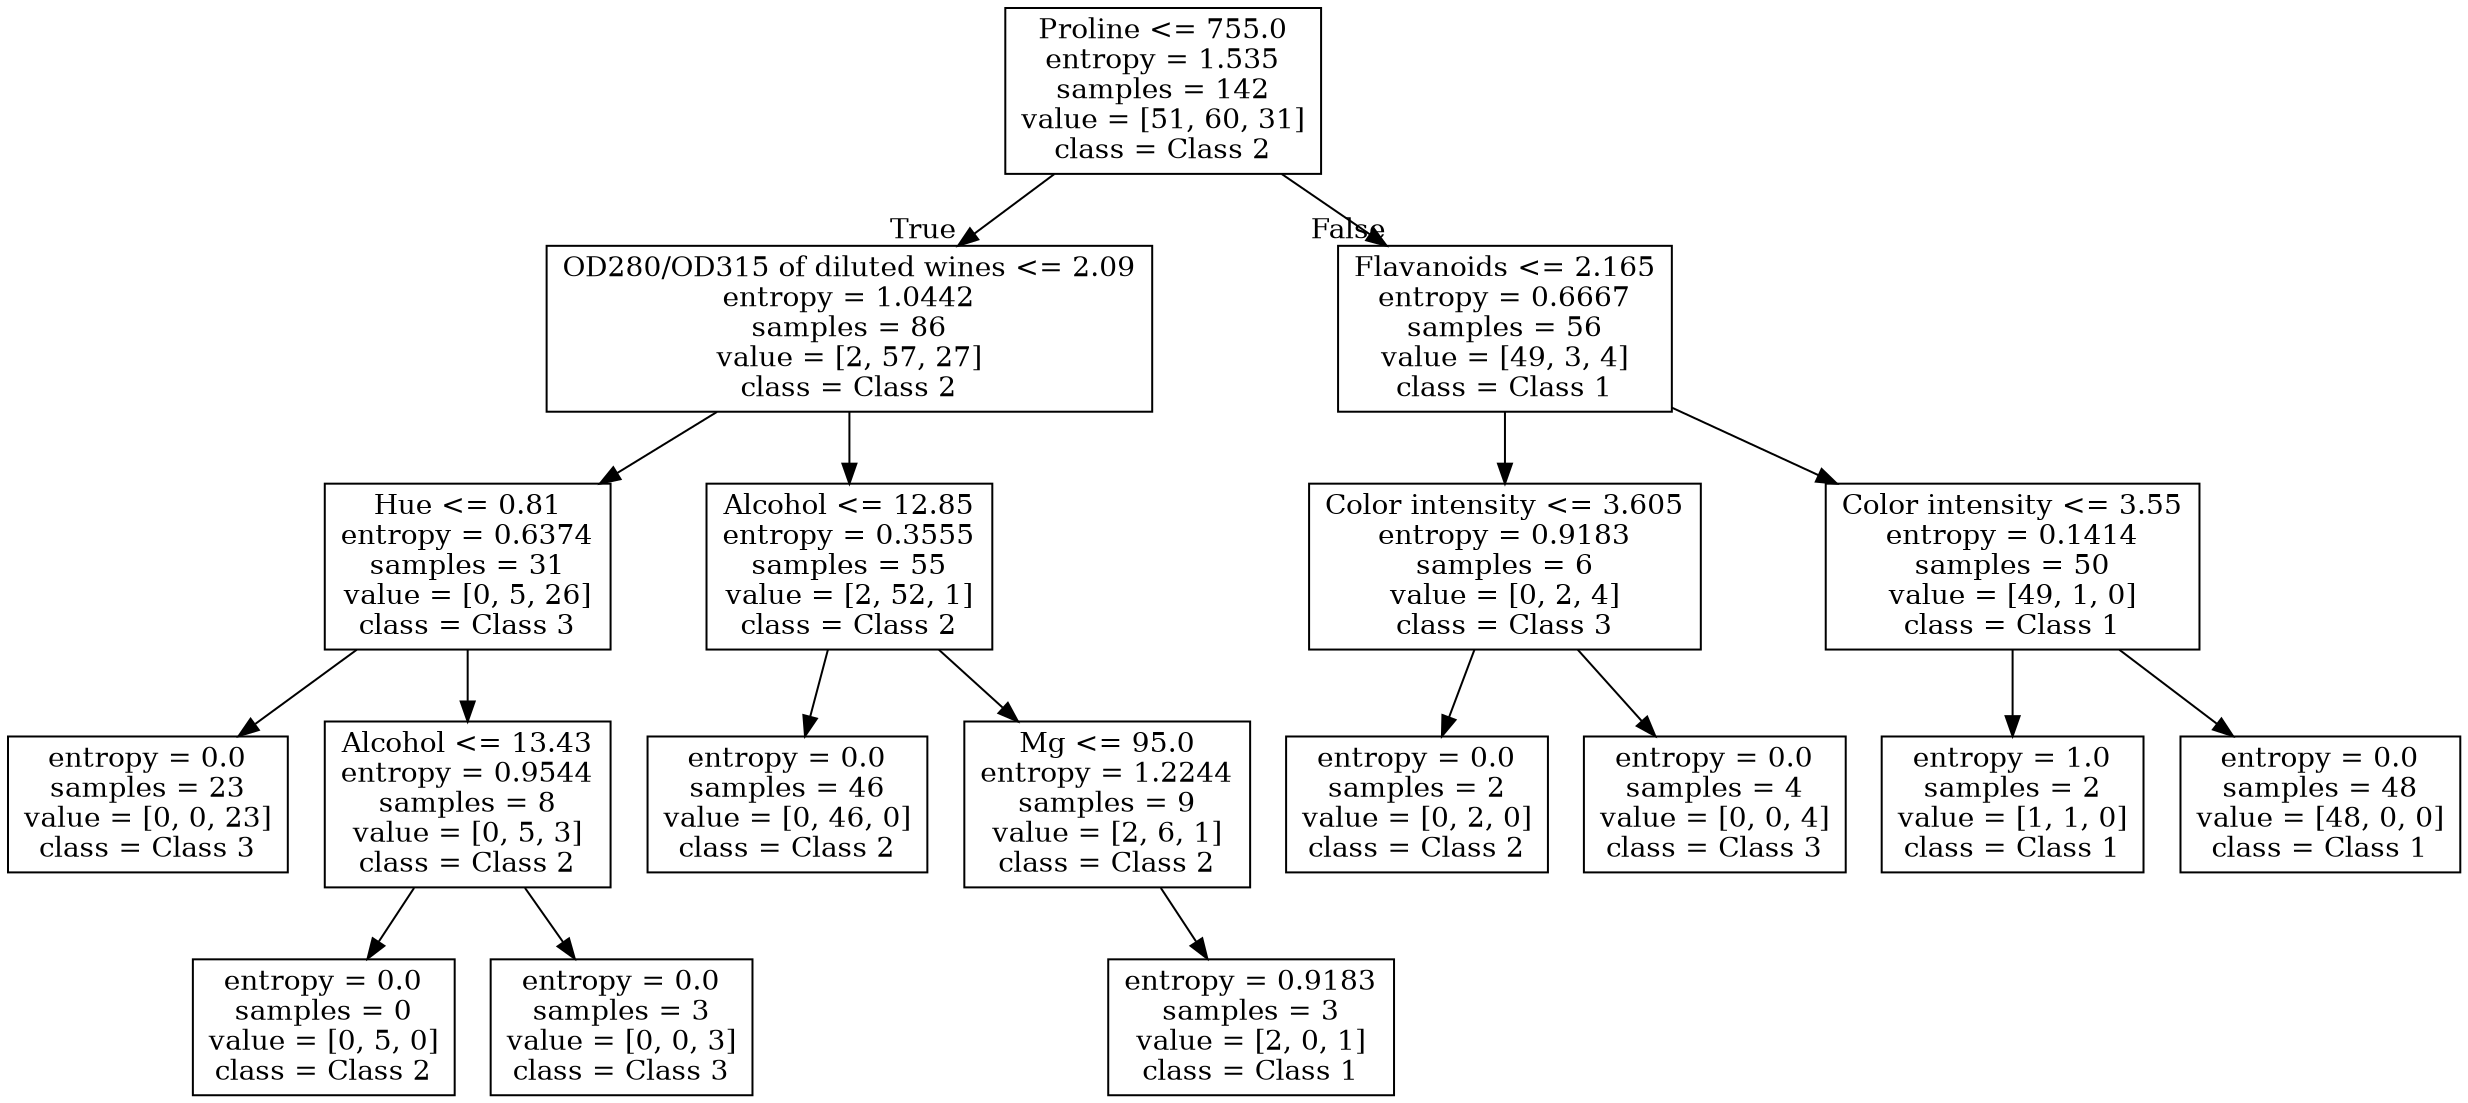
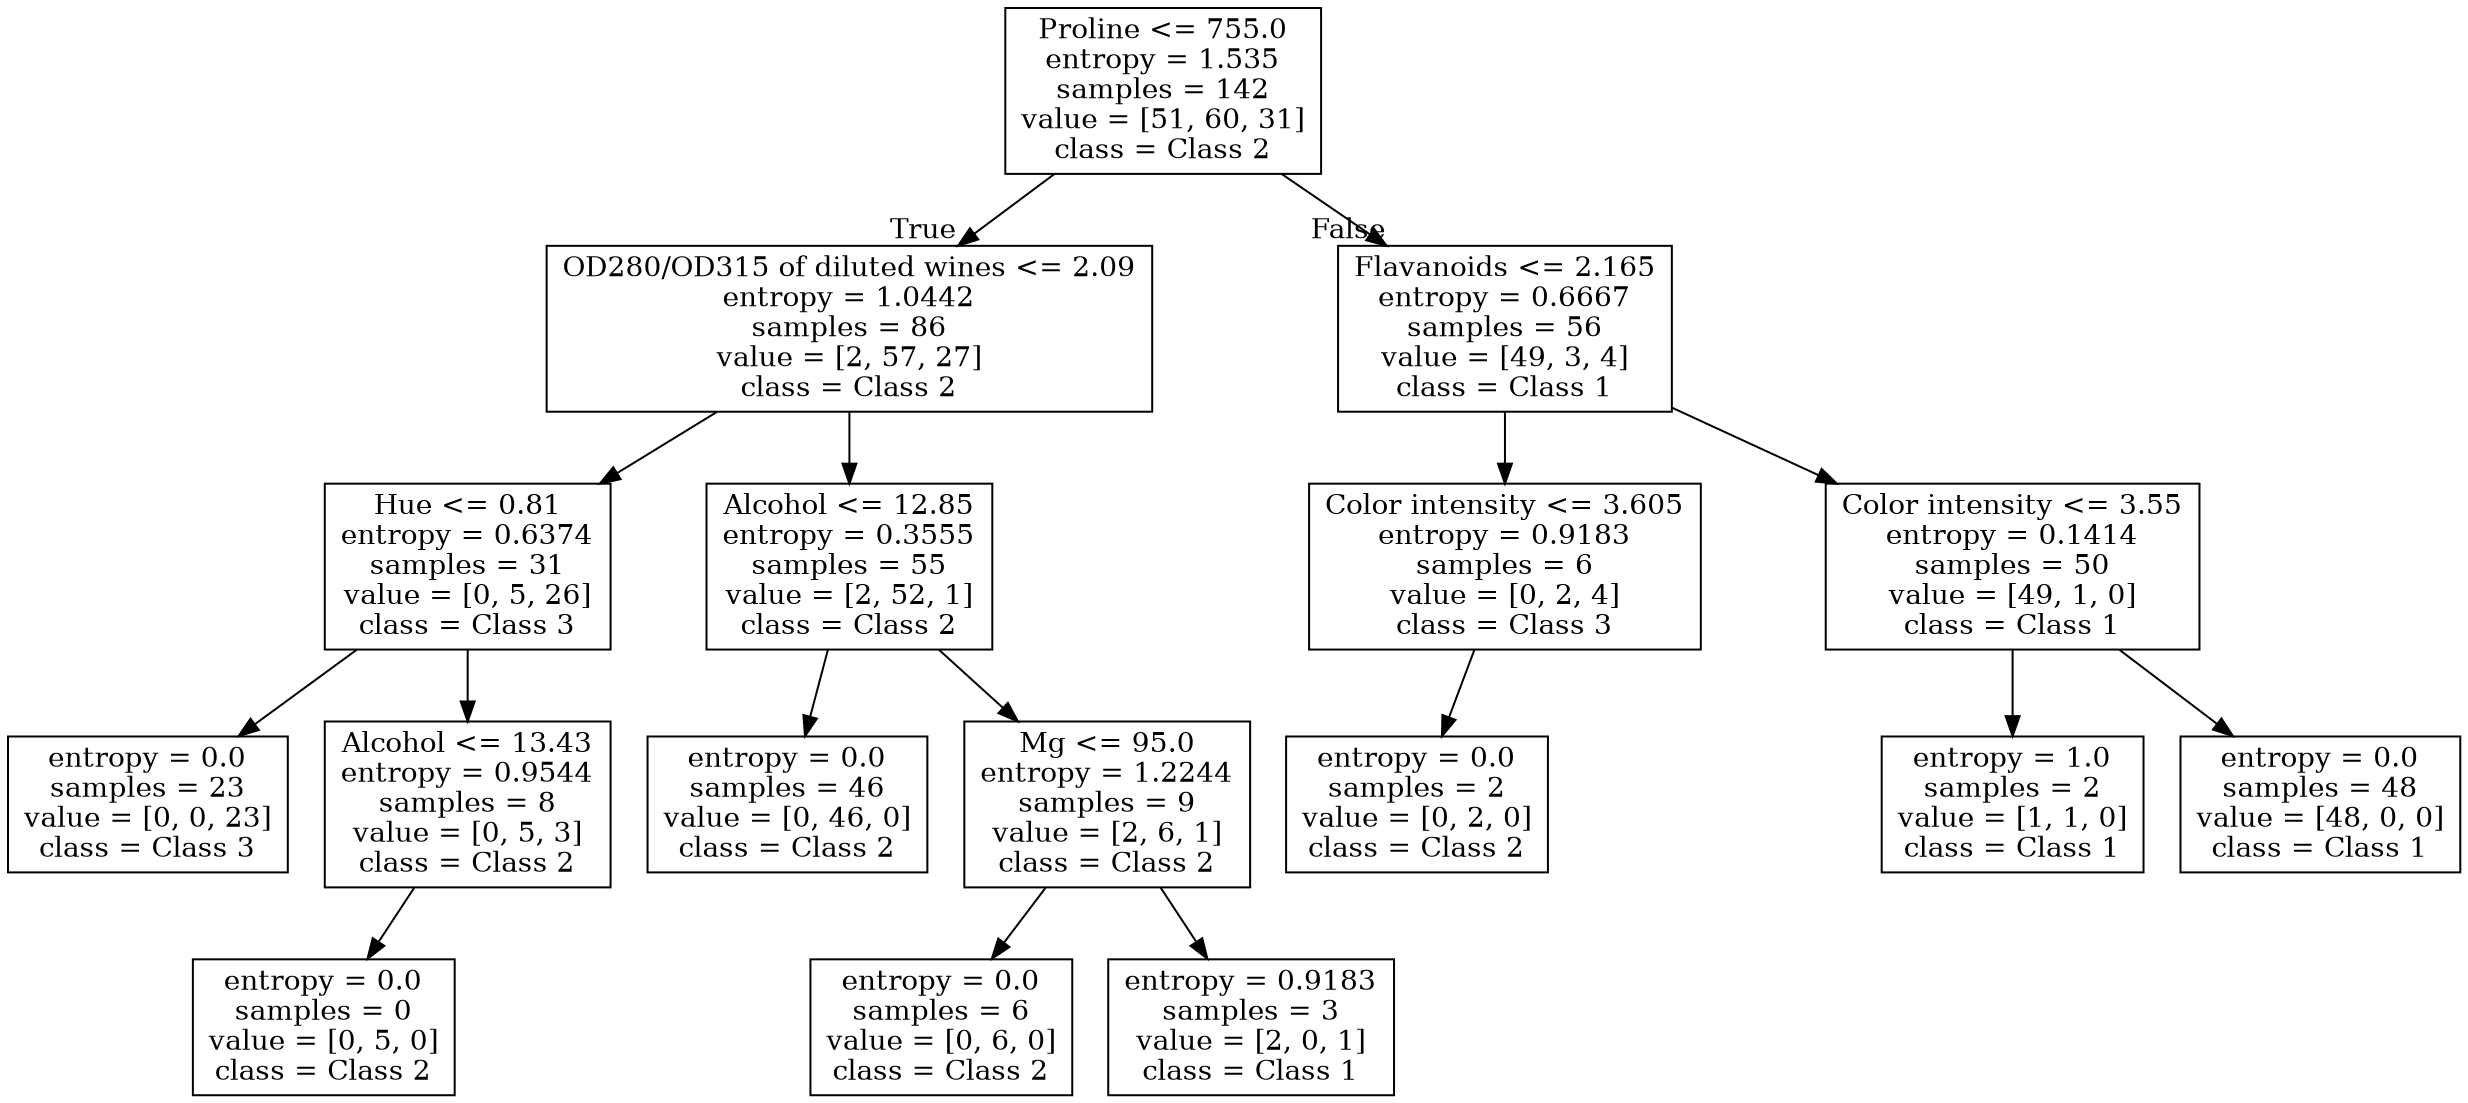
(1715, 804) -> none
(622, 1027) -> none
none -> (941, 1027)
